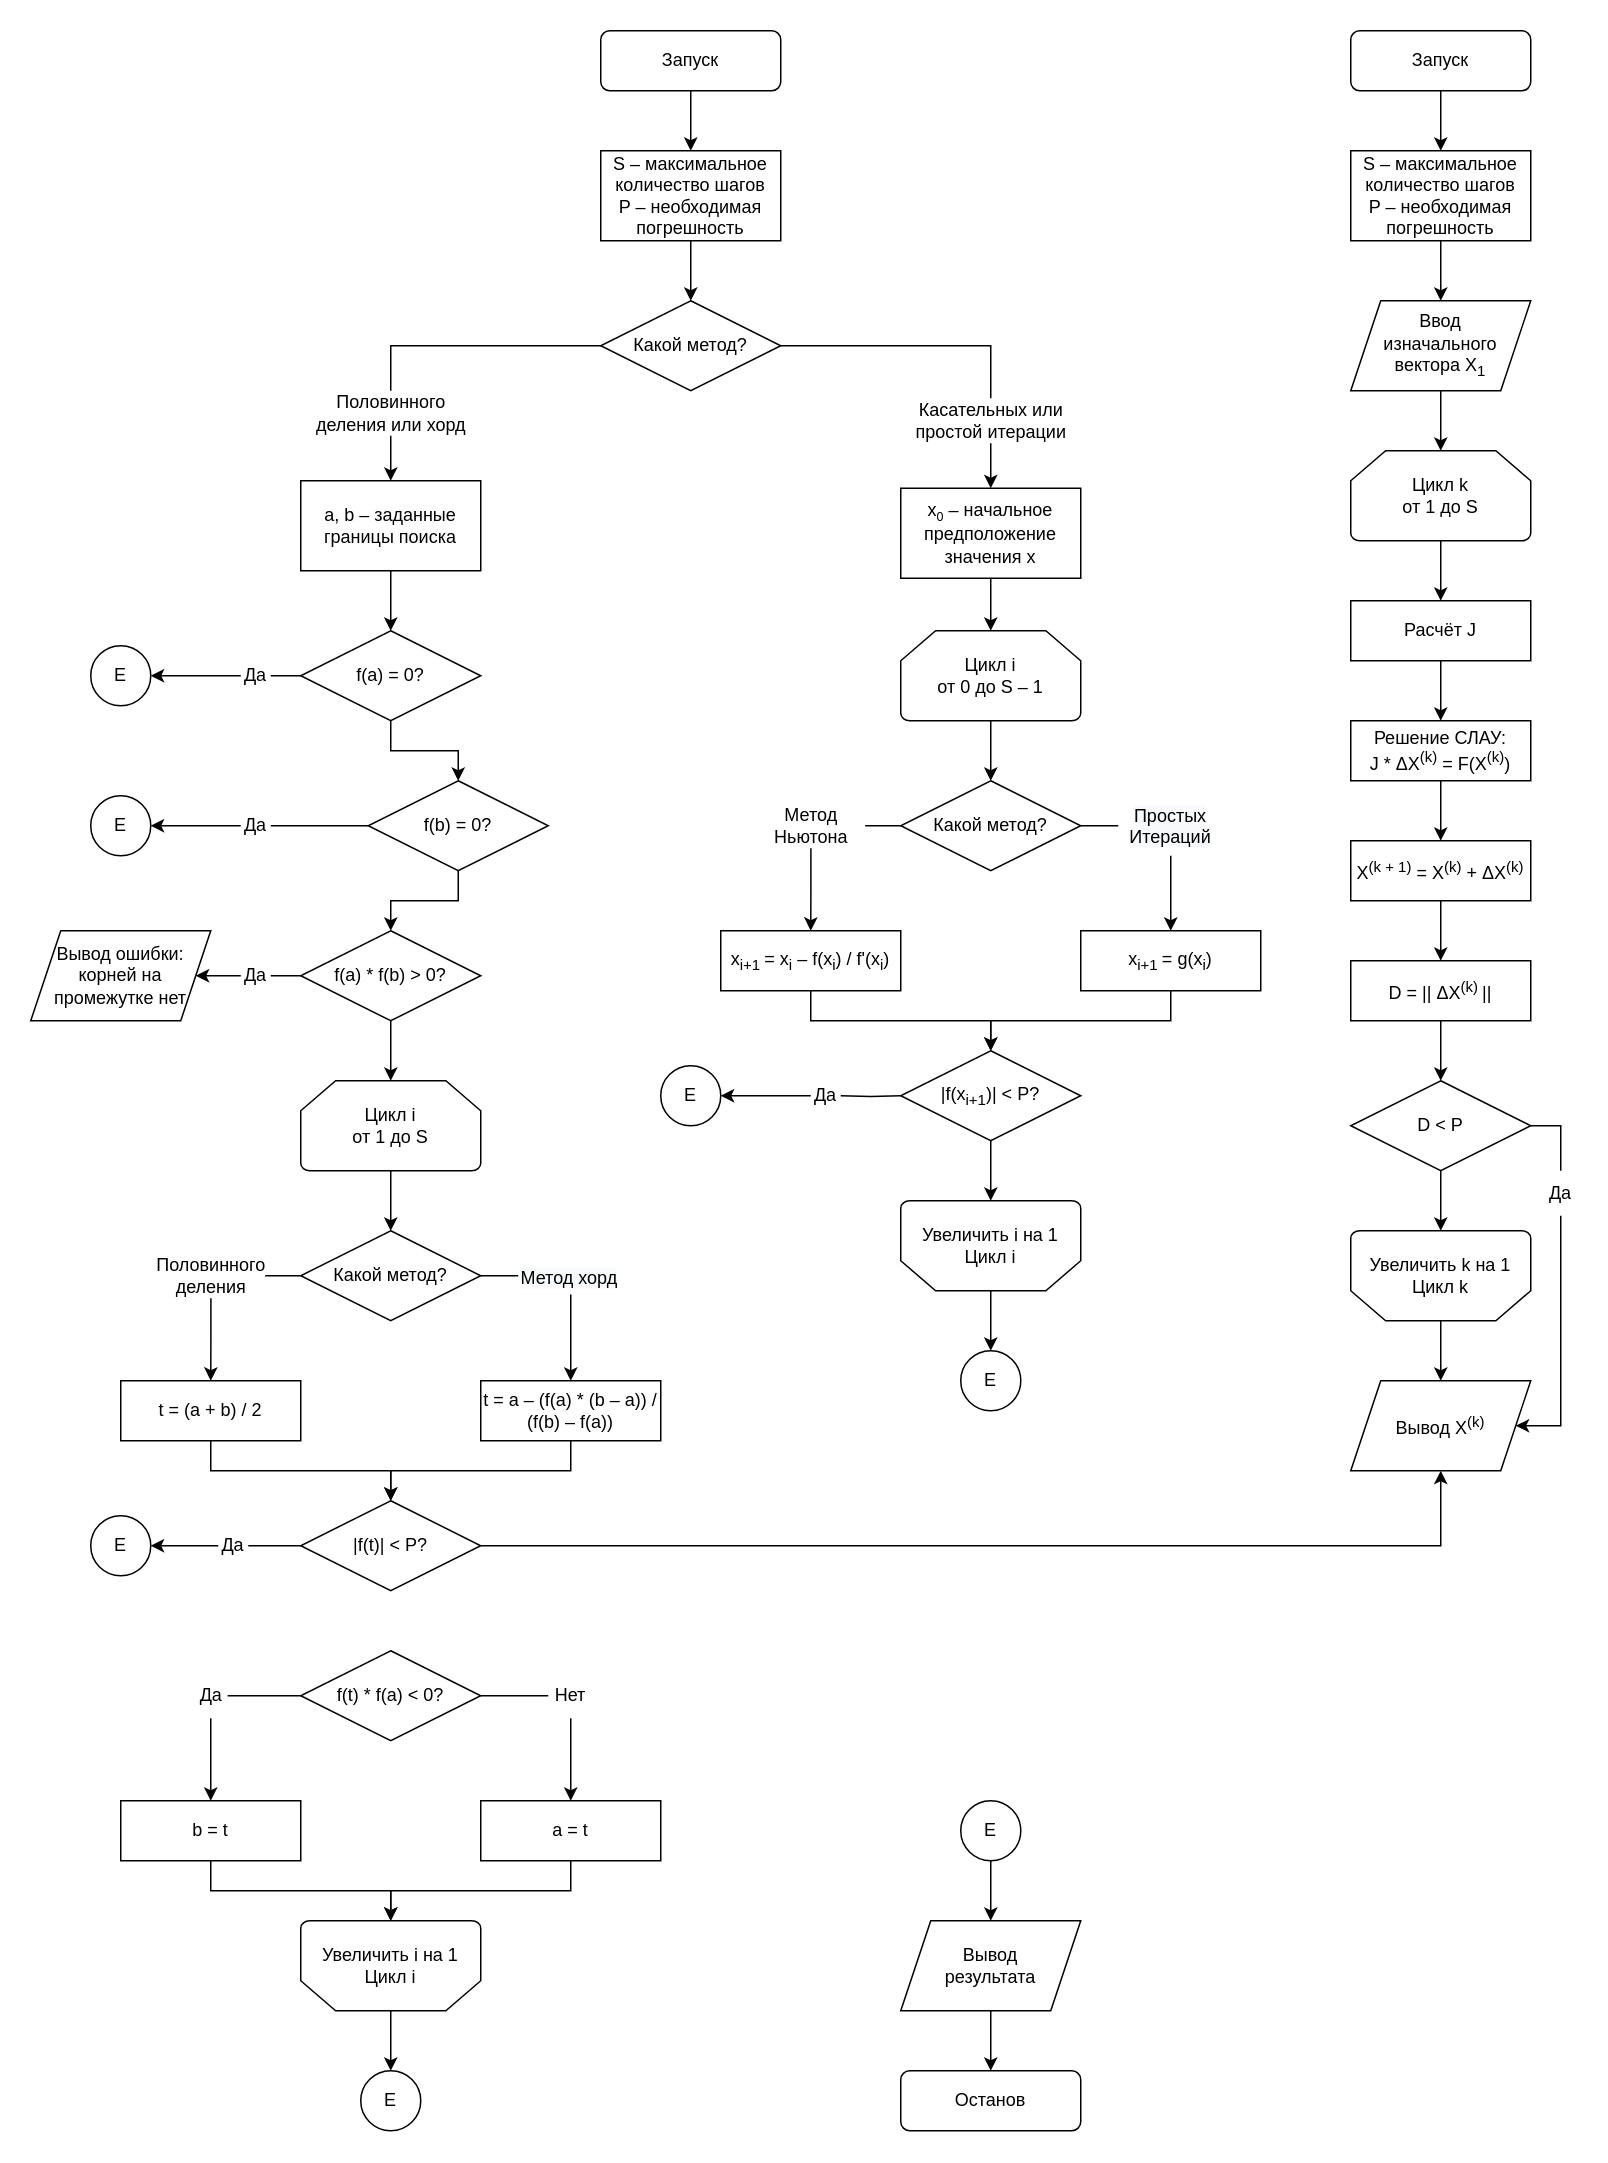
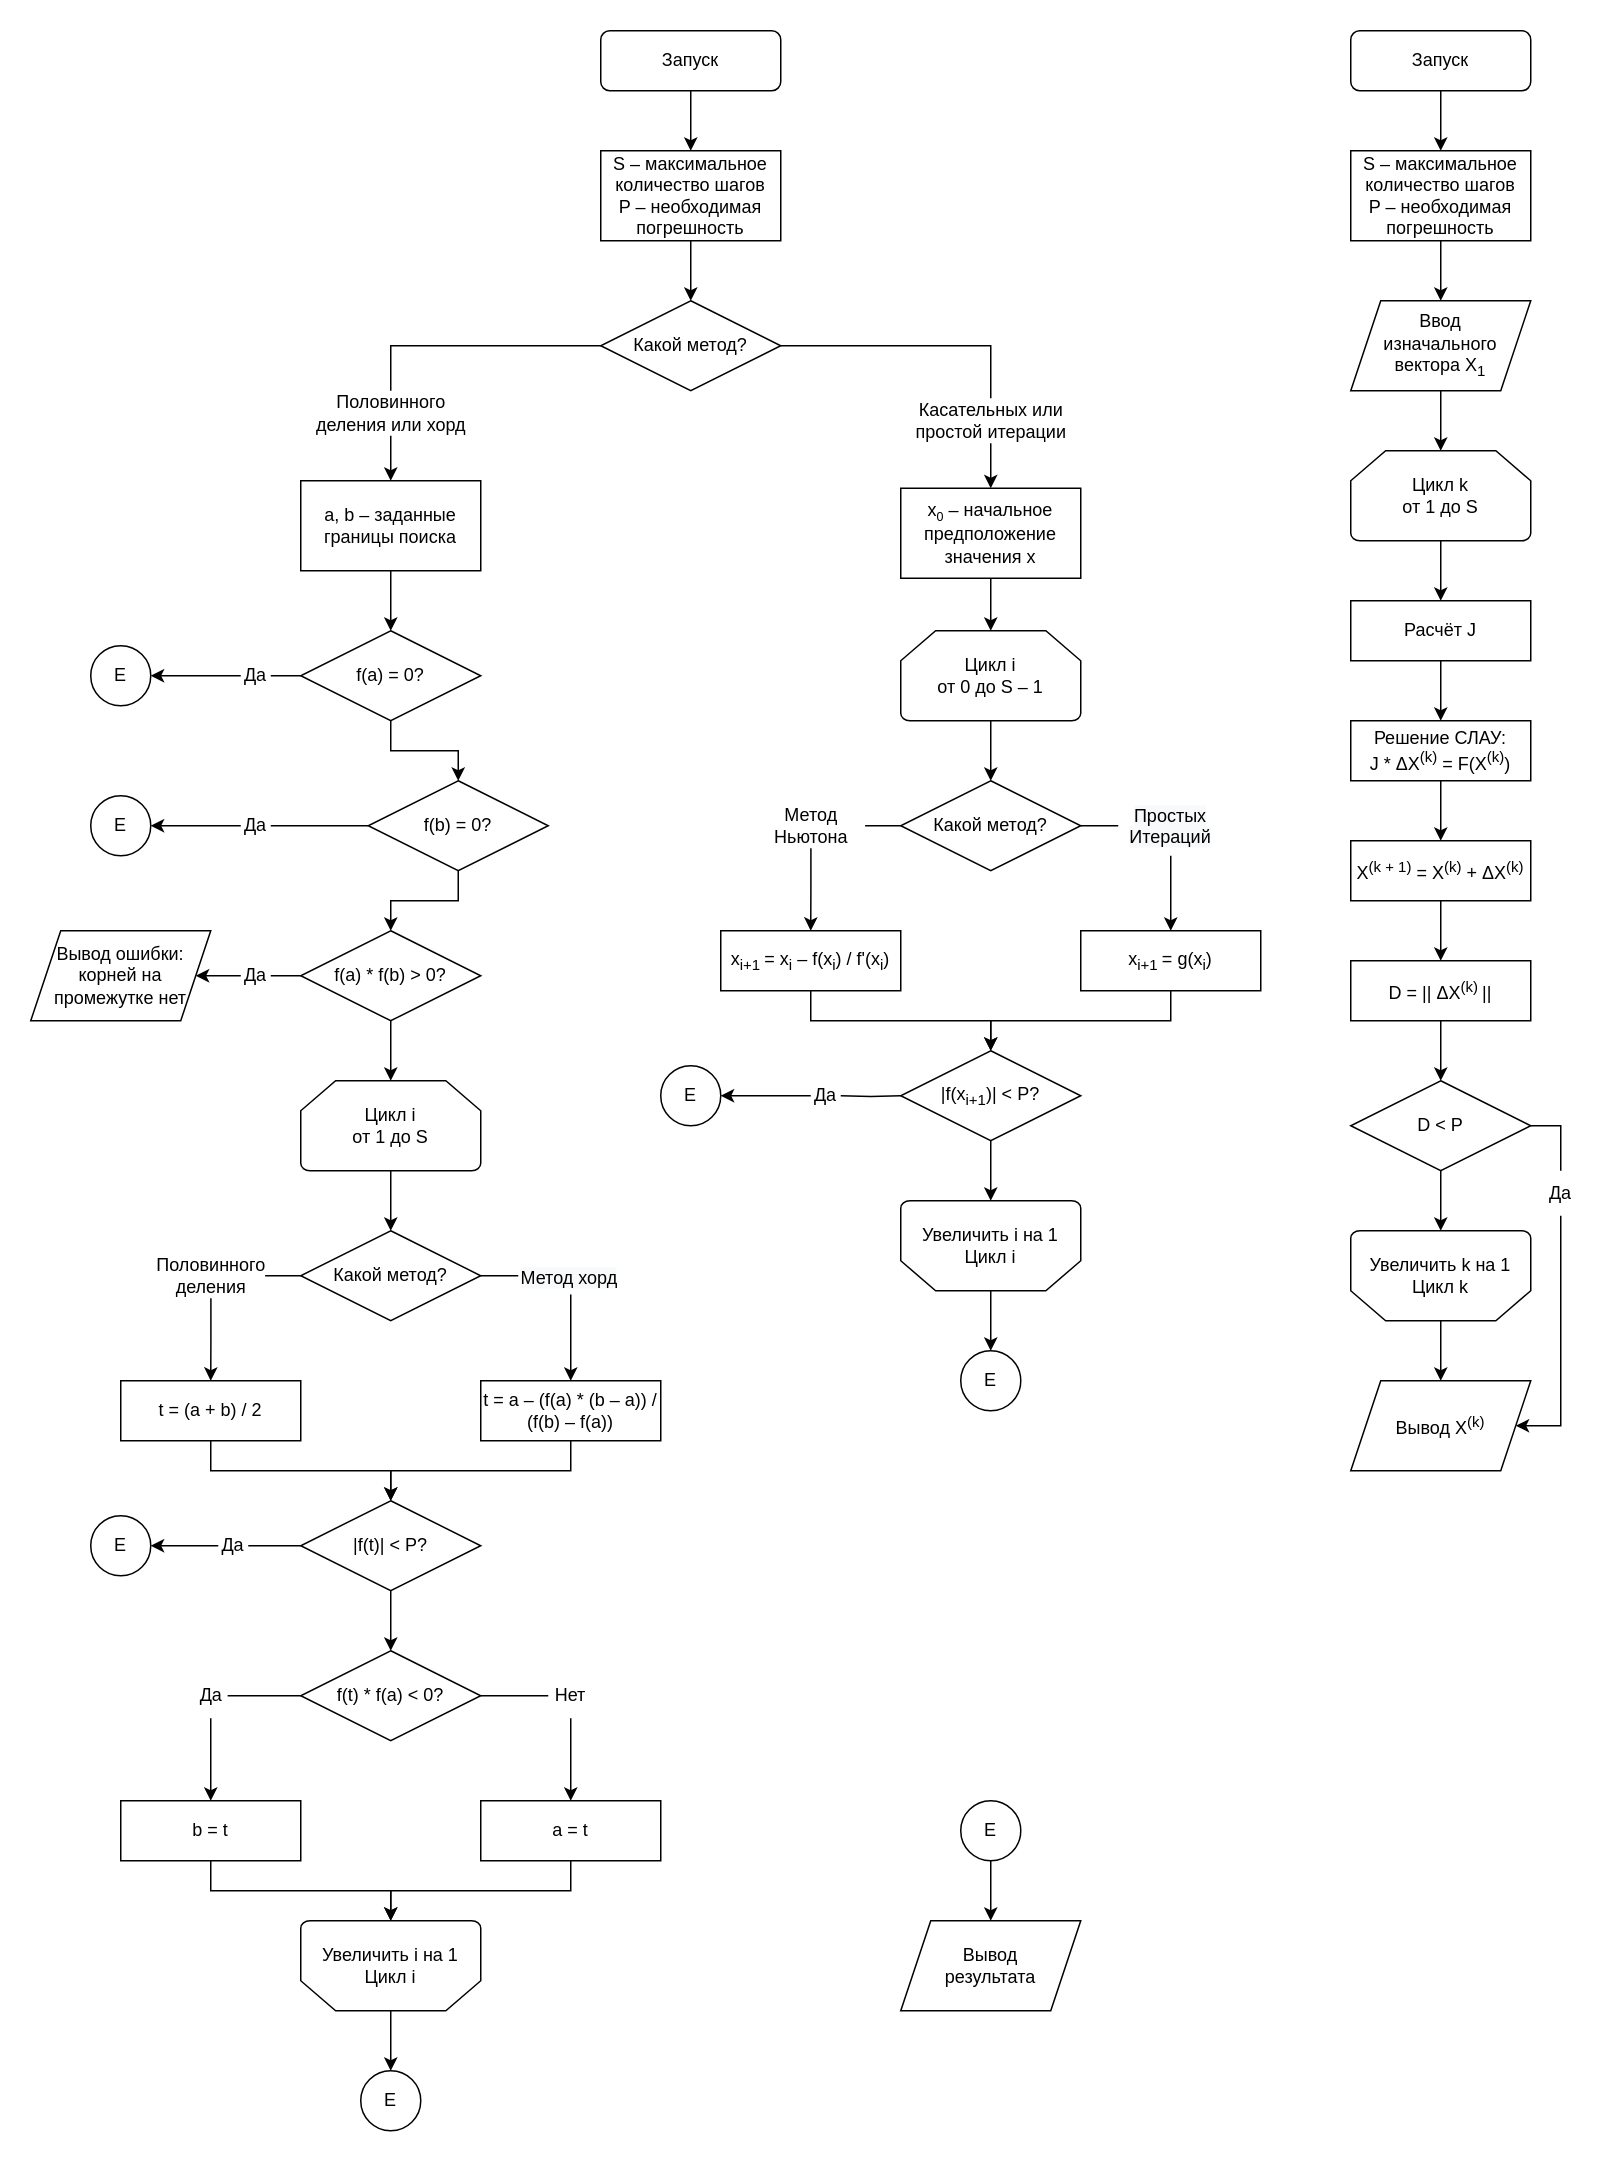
(993, 1546) -> (391, 1616)
(991, 2036) -> none
(991, 2101) -> none
